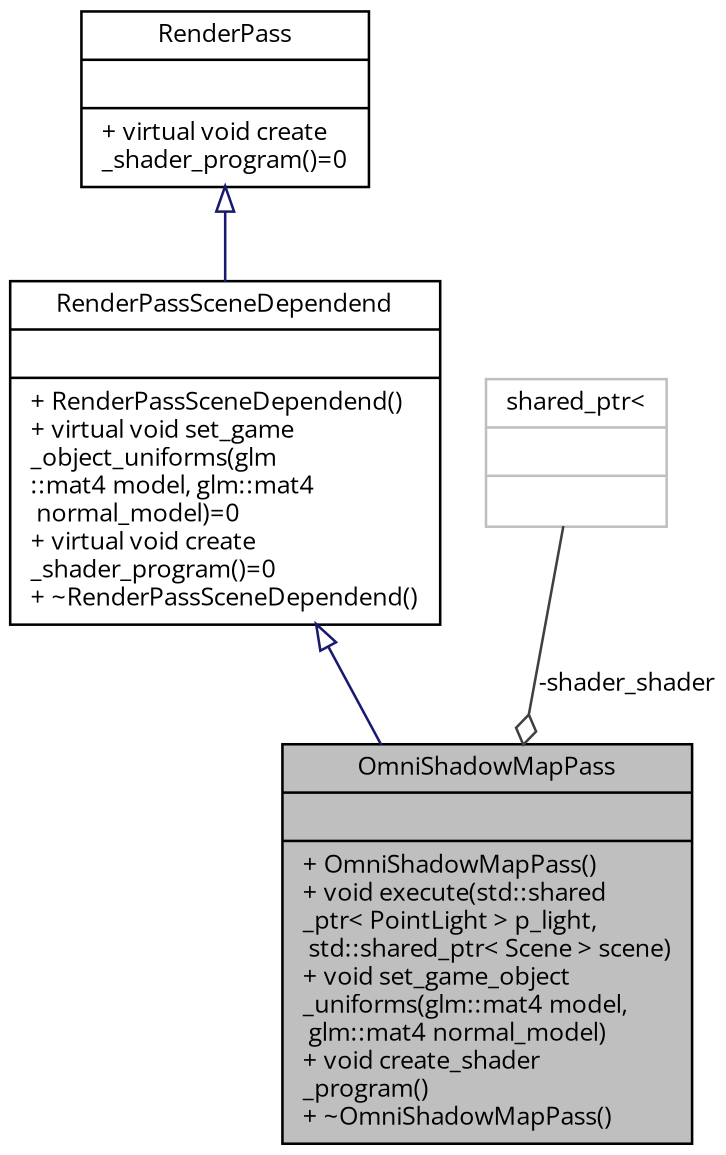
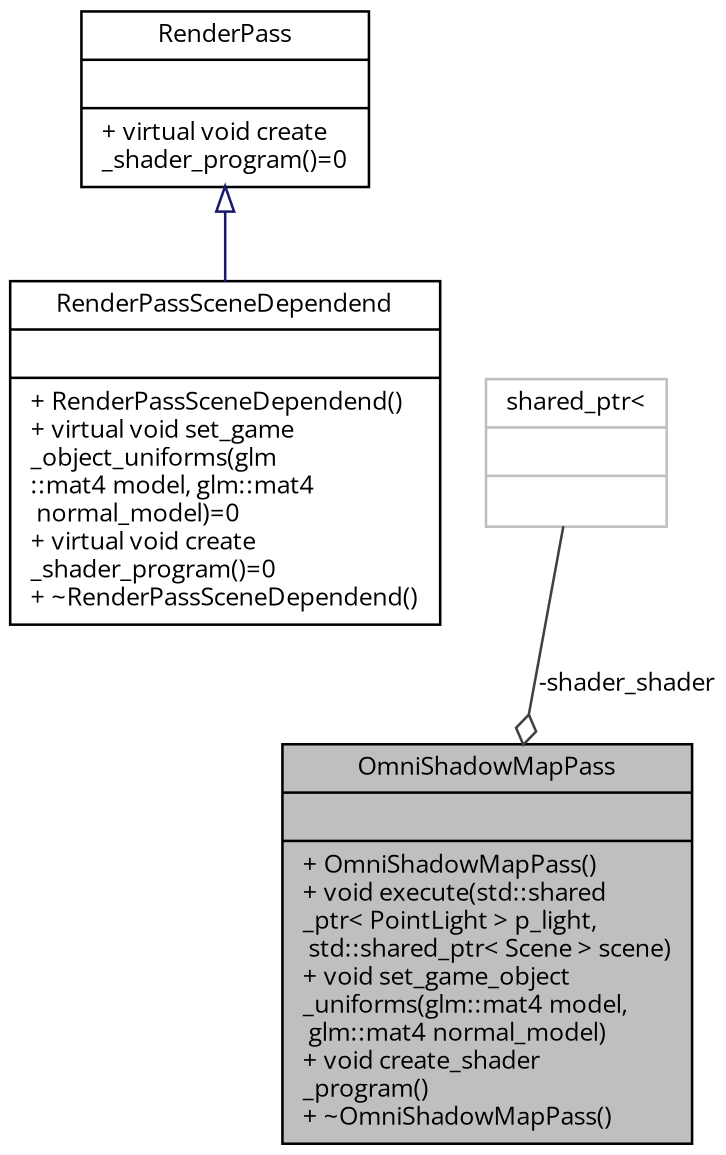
(355, 696) -> none
